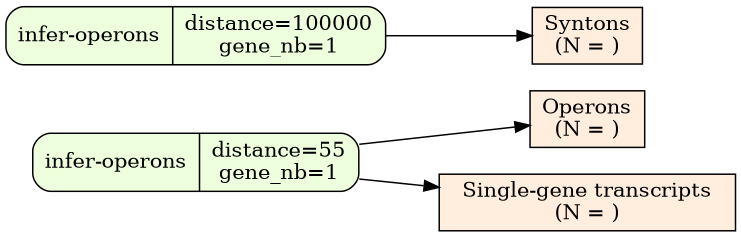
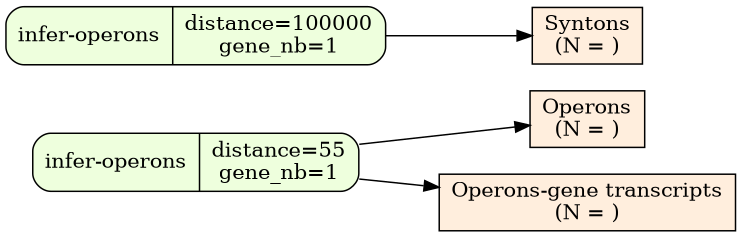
(587, 202) -> (587, 202)
